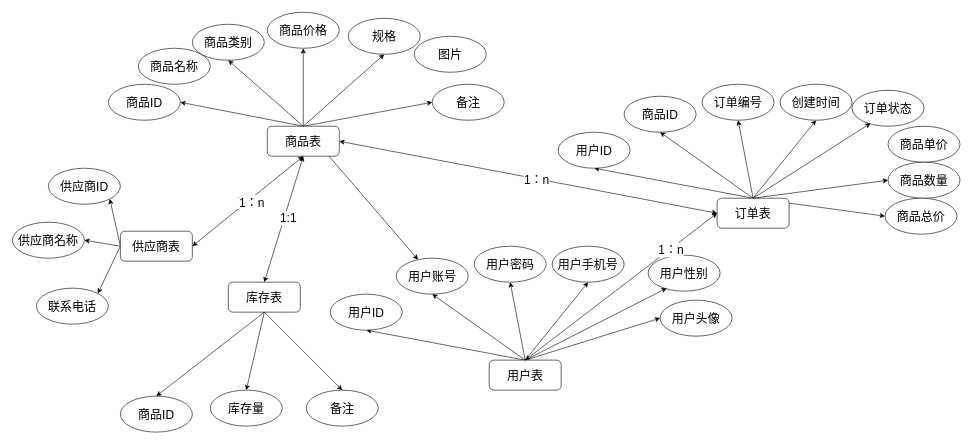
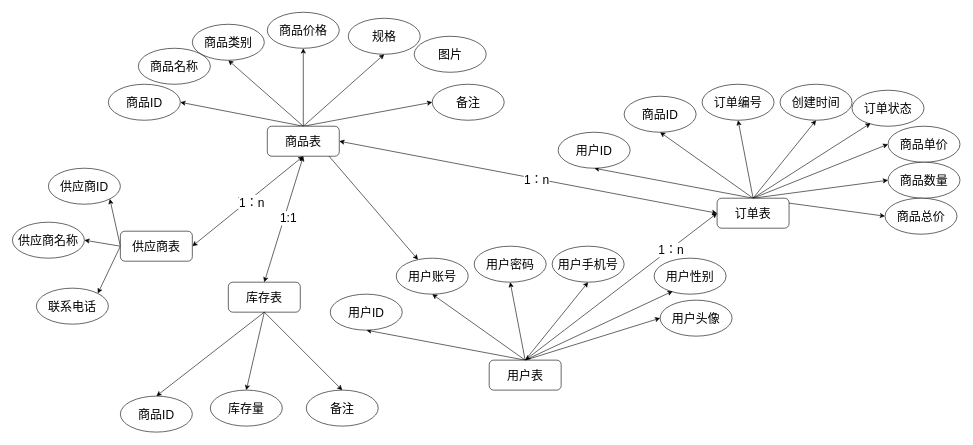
none -> (822, 171)
(684, 273) -> (690, 276)
